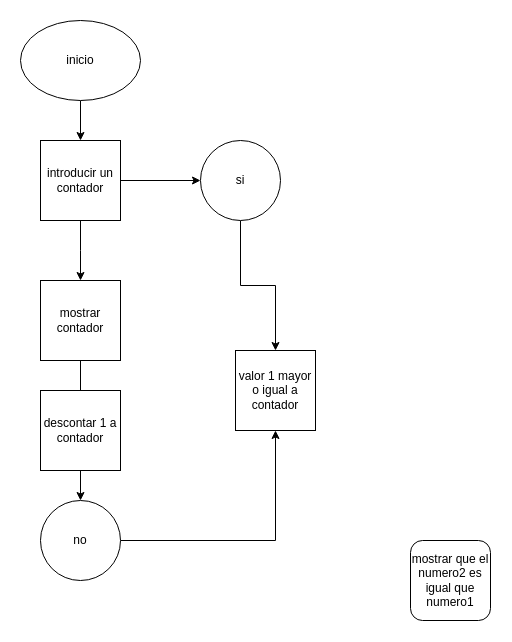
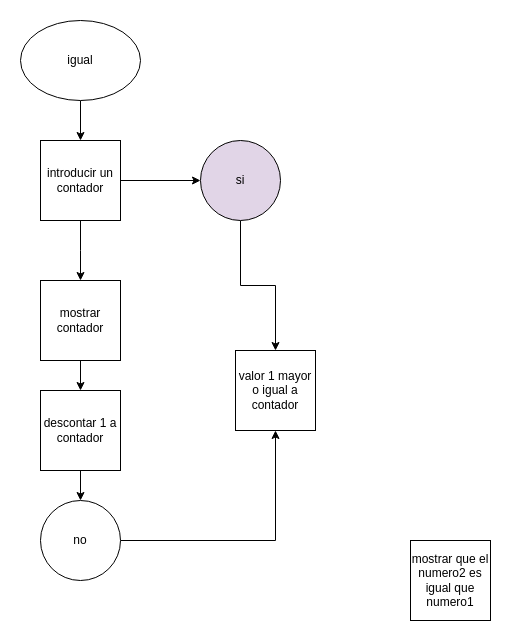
(81, 61) -> (81, 61)
(241, 181) -> (241, 181)
(81, 385) -> (81, 382)
(451, 581) -> (451, 581)
